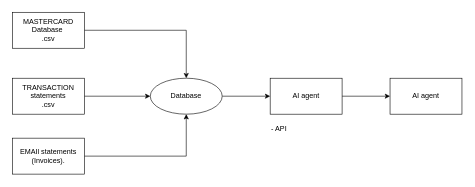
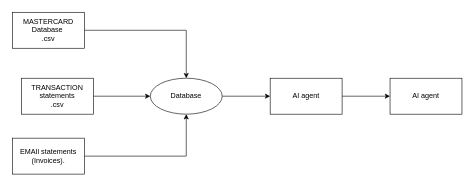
(48, 96) -> (57, 96)
(288, 129) -> none
